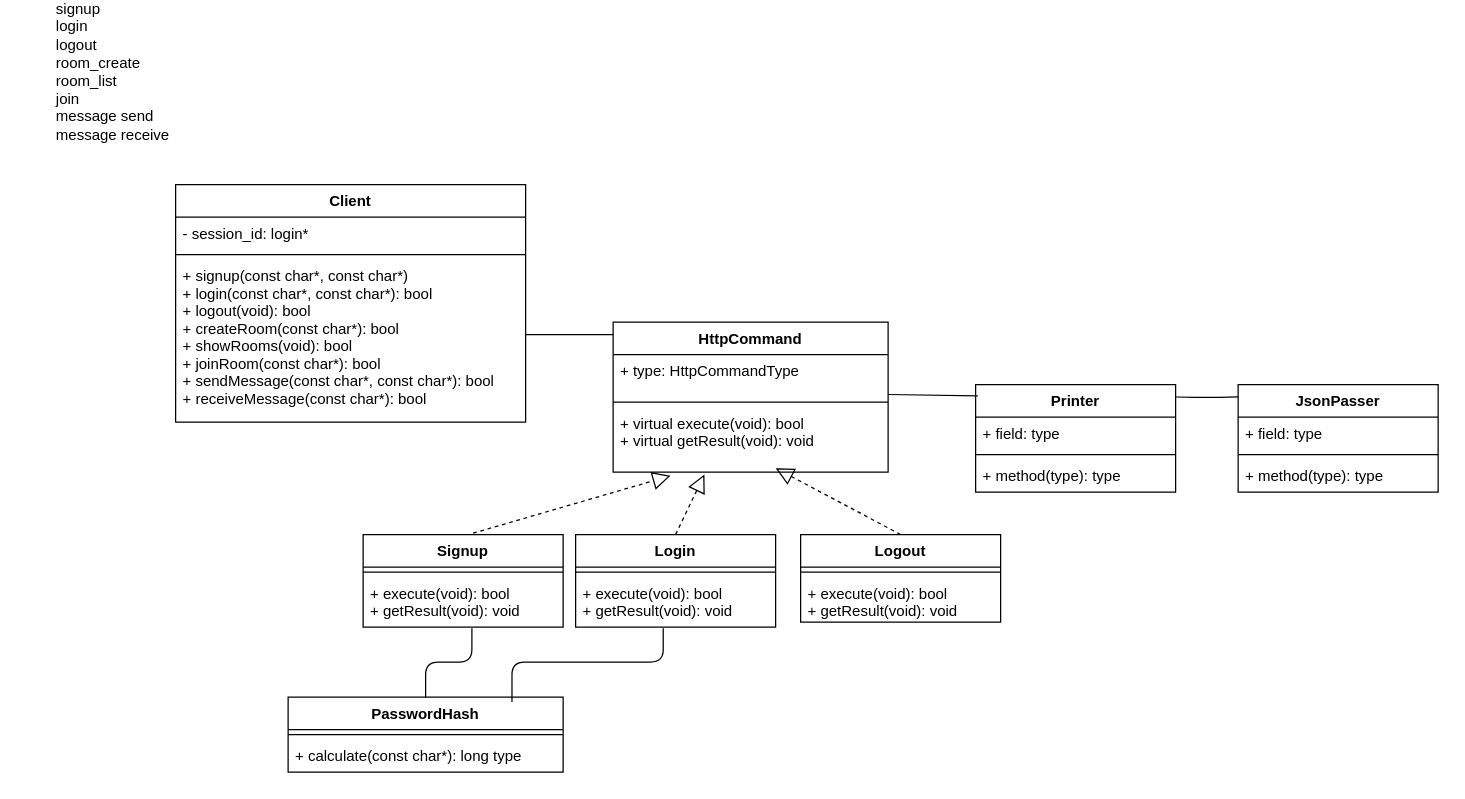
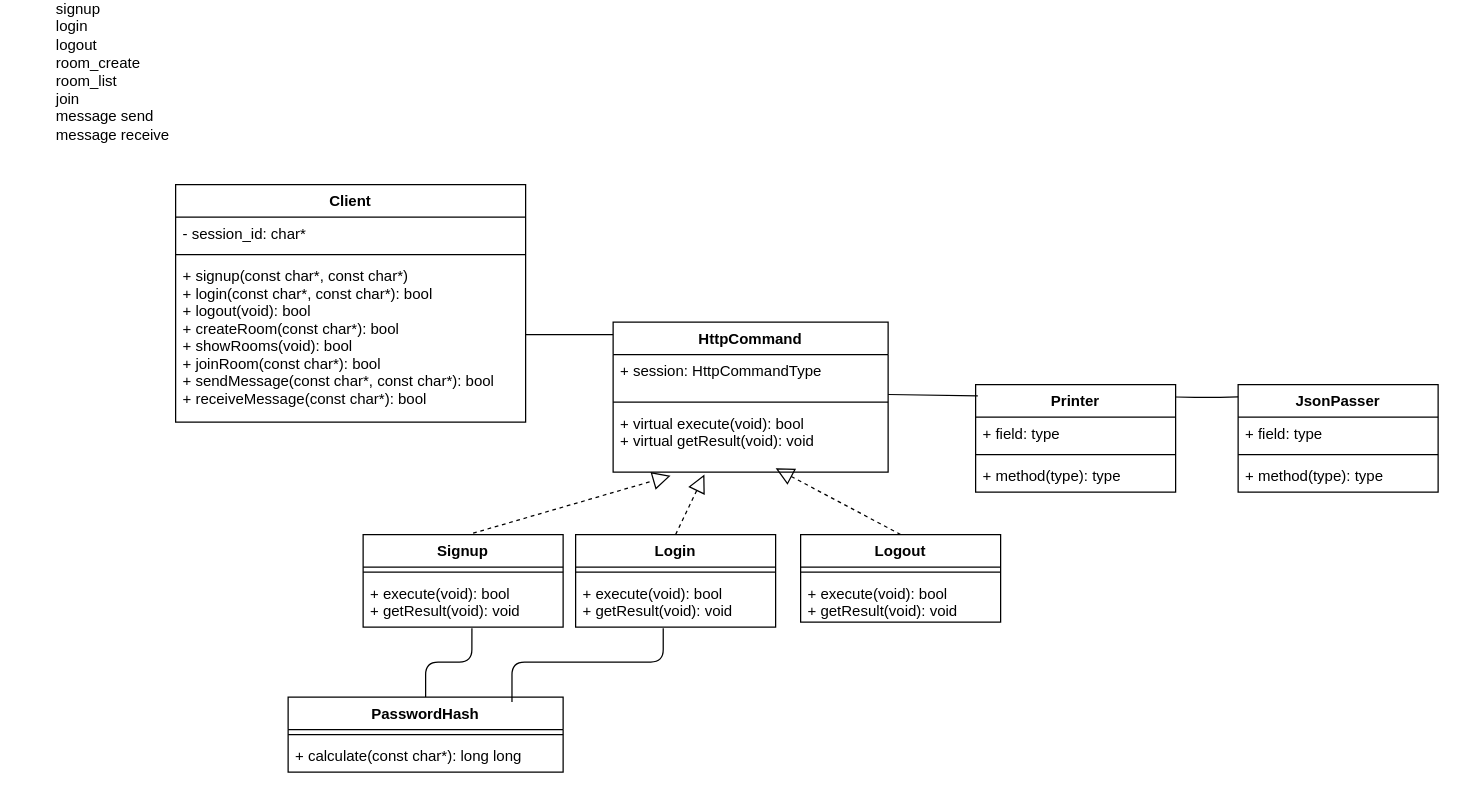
(253, 234) -> (253, 234)
(711, 371) -> (721, 371)
(426, 756) -> (424, 756)
